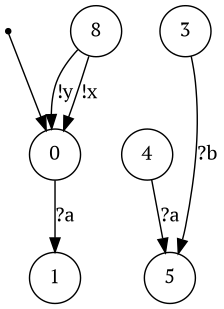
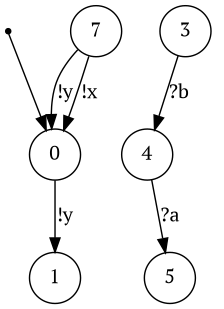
(96, 31) -> (96, 31)
(196, 148) -> (169, 86)
(65, 216) -> (65, 216)
